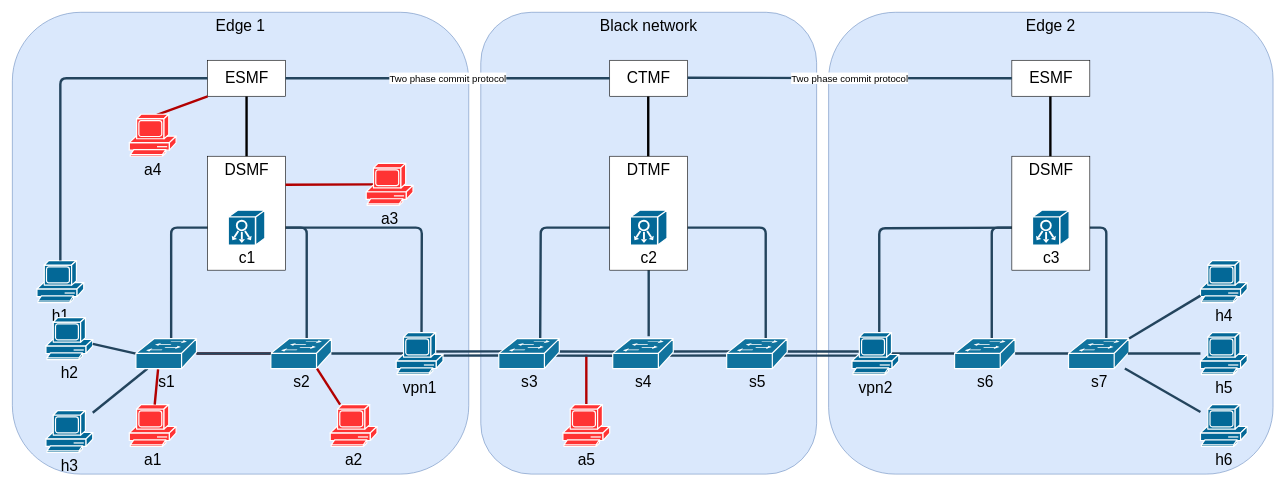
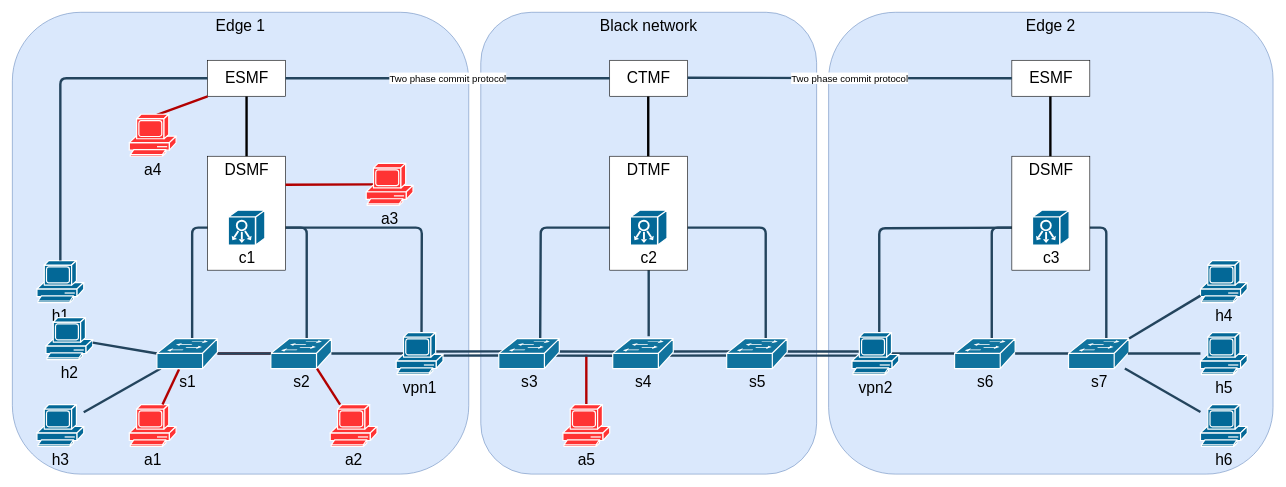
(166, 354) -> (187, 354)
(69, 432) -> (60, 426)
